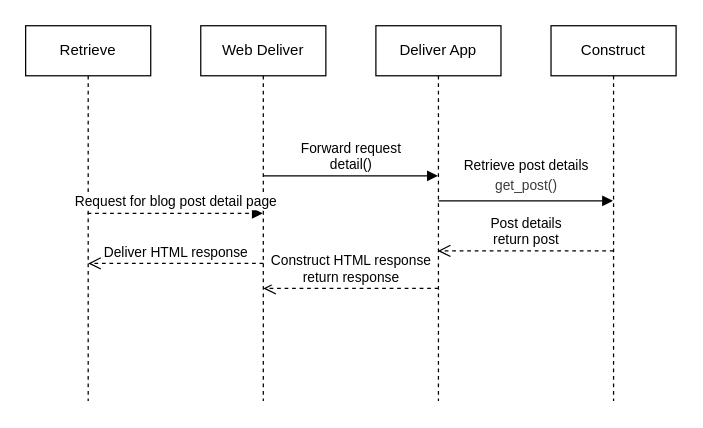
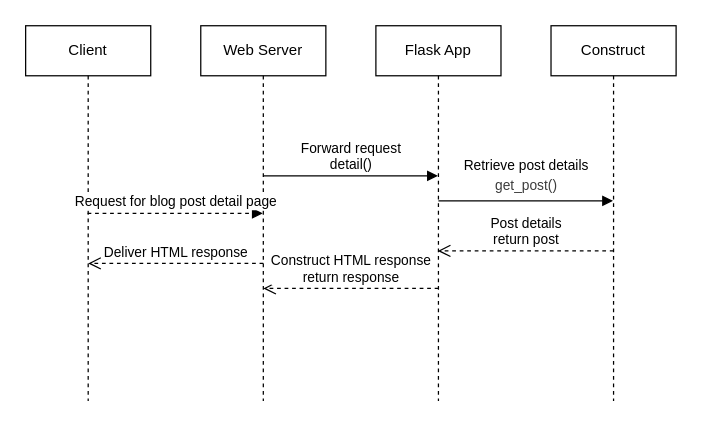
(88, 51) -> (88, 51)
(263, 51) -> (263, 51)
(438, 51) -> (438, 51)
